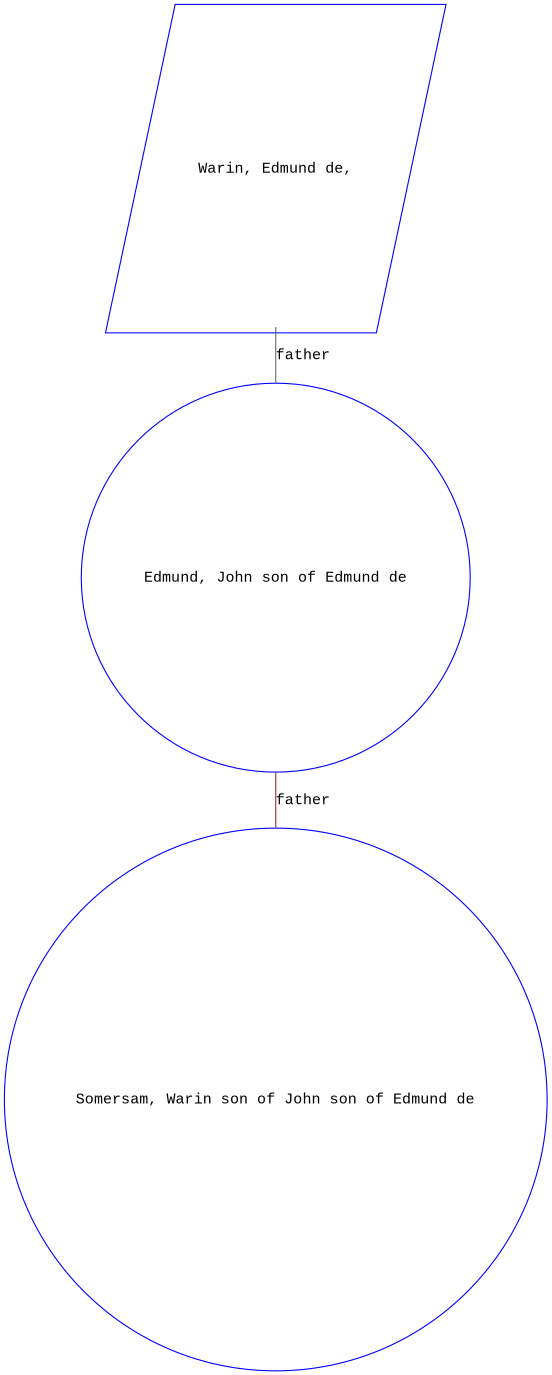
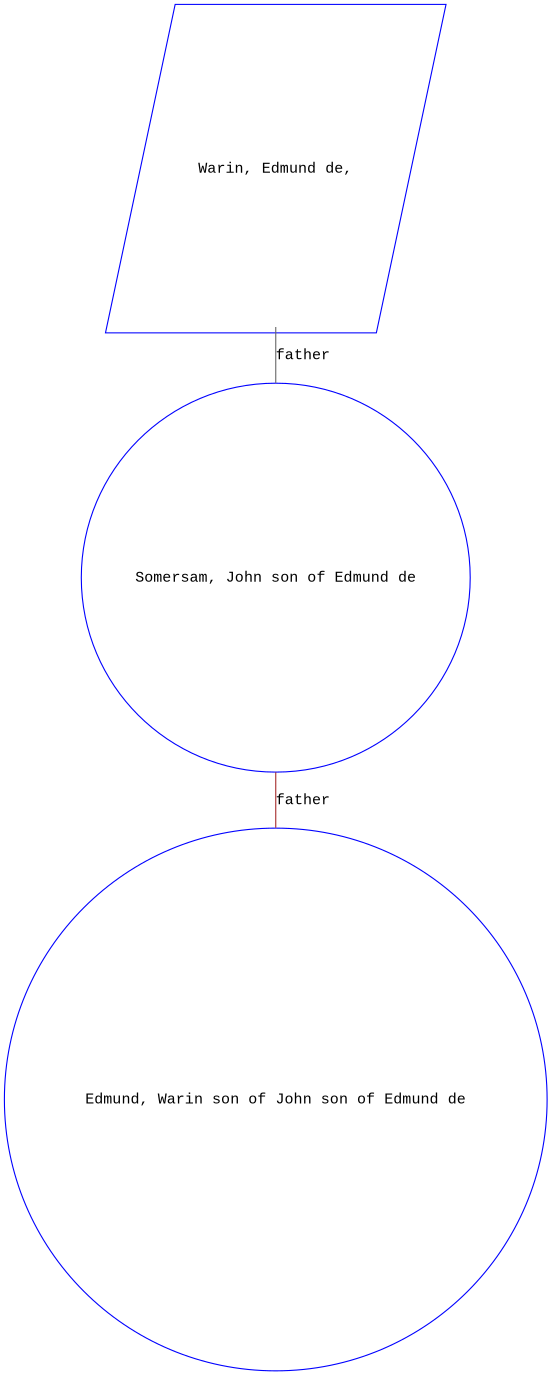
(276, 578) -> (276, 578)
(276, 1099) -> (276, 1099)
